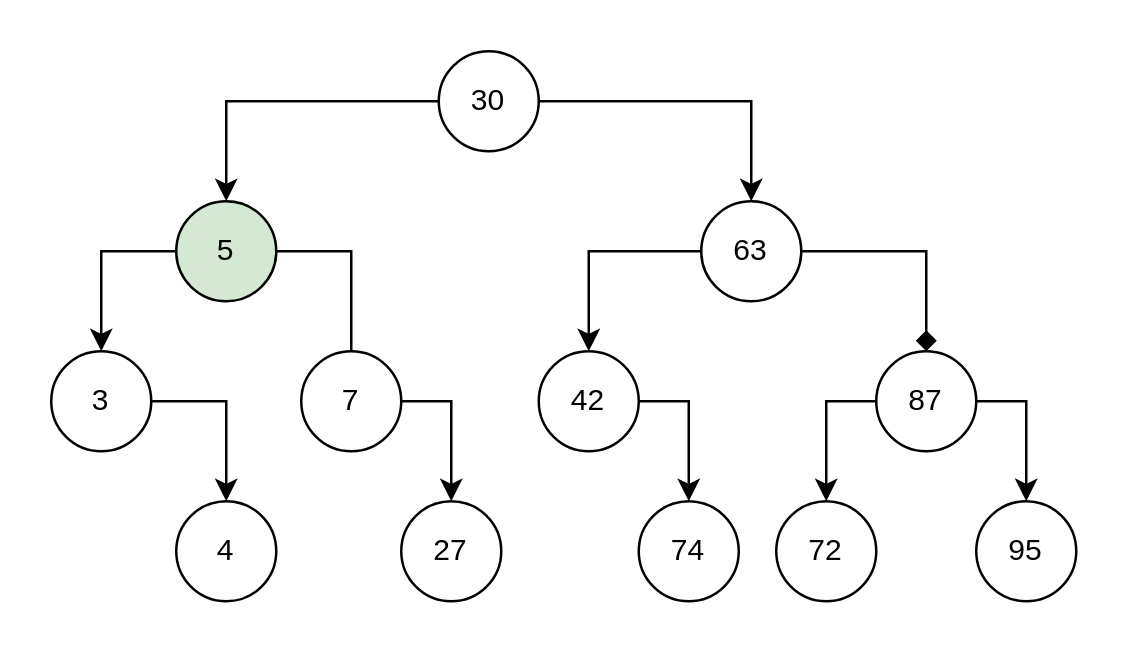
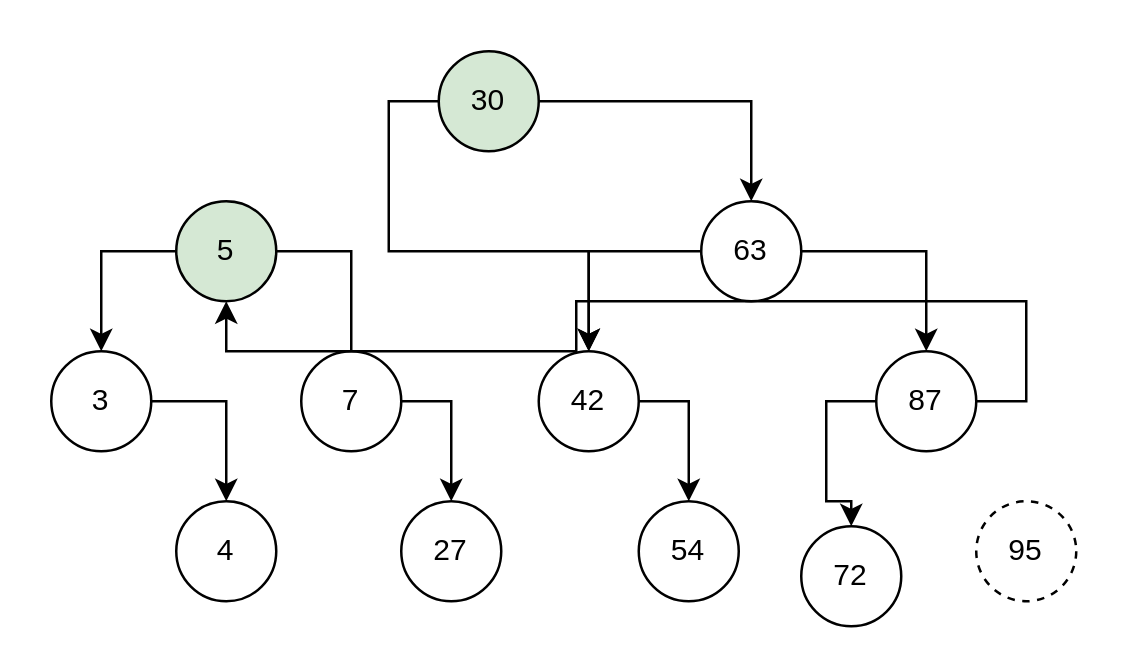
(266, 101) -> (410, 251)
(489, 101) -> (489, 101)
(926, 331) -> (926, 332)
(1026, 441) -> (495, 351)
(689, 551) -> (689, 551)
(826, 551) -> (851, 576)
(1026, 551) -> (1026, 551)
